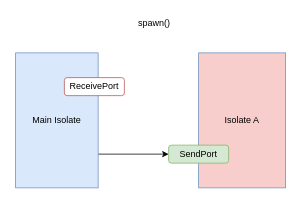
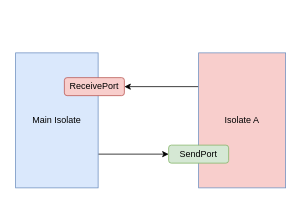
(154, 23) -> none
(94, 87) -> (94, 87)
none -> (164, 87)
